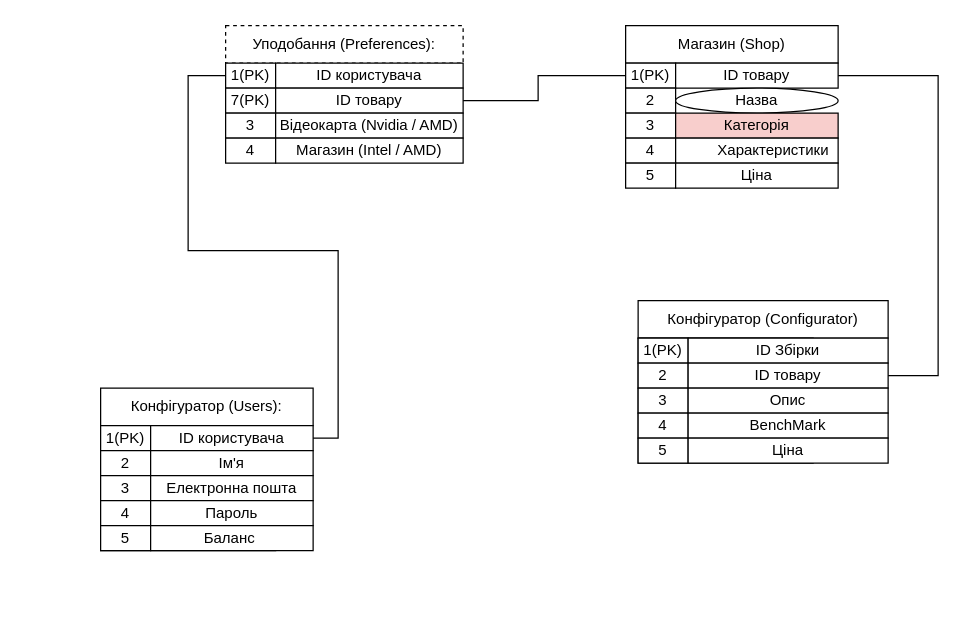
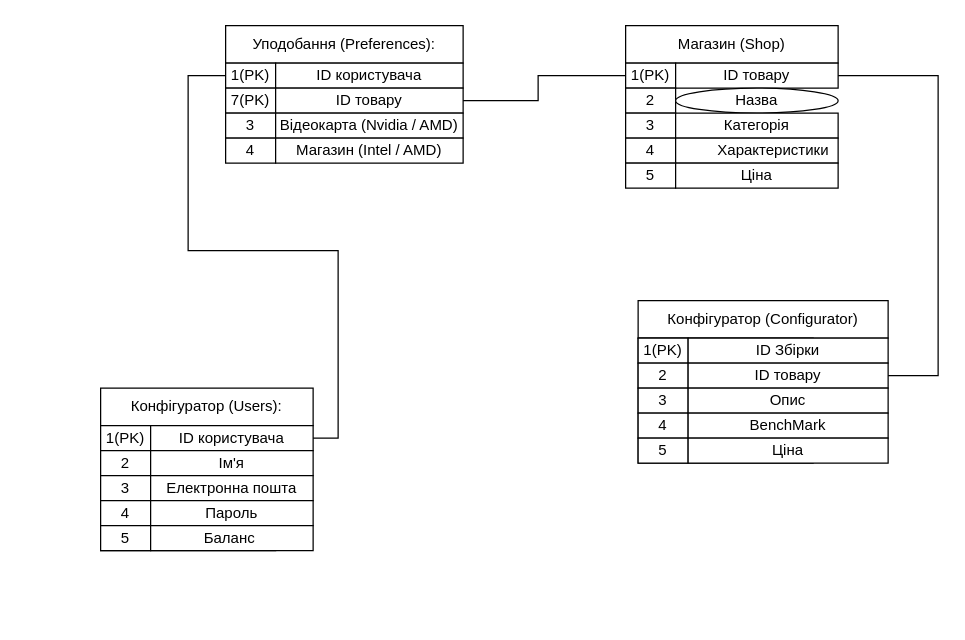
(344, 44) -> (344, 44)
(757, 126) -> (757, 126)
